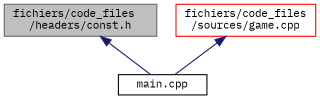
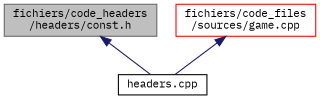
(81, 20) -> (81, 20)
(163, 85) -> (163, 85)
